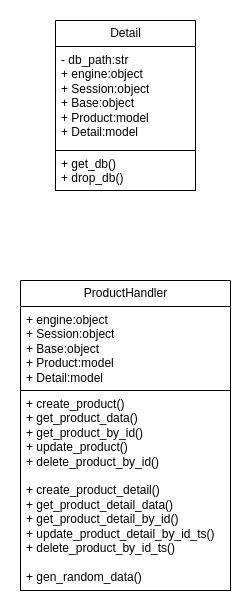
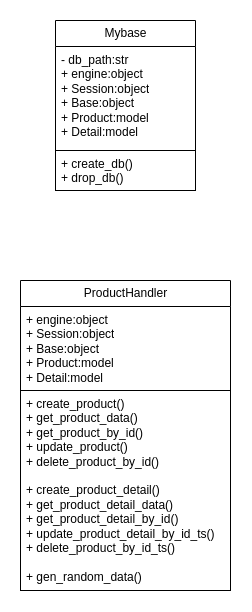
(126, 34) -> (126, 34)
(97, 172) -> (104, 172)
